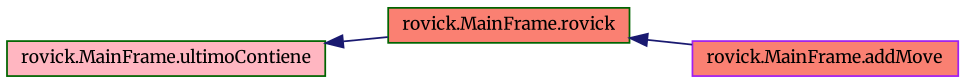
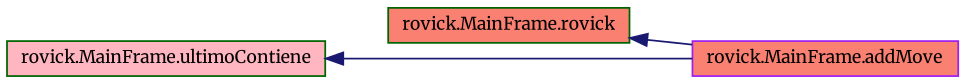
(366, 39) -> (518, 59)
